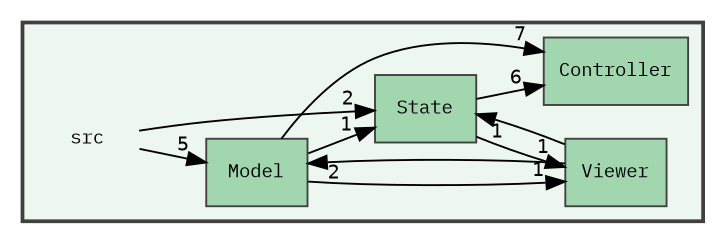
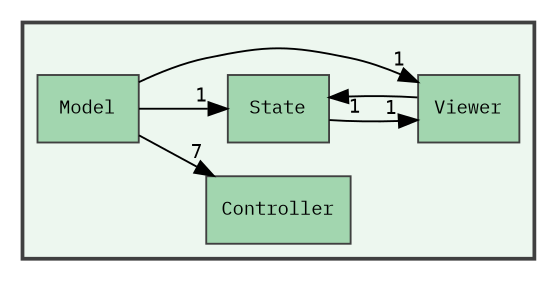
(501, 94) -> none
(88, 139) -> none
(446, 160) -> none
